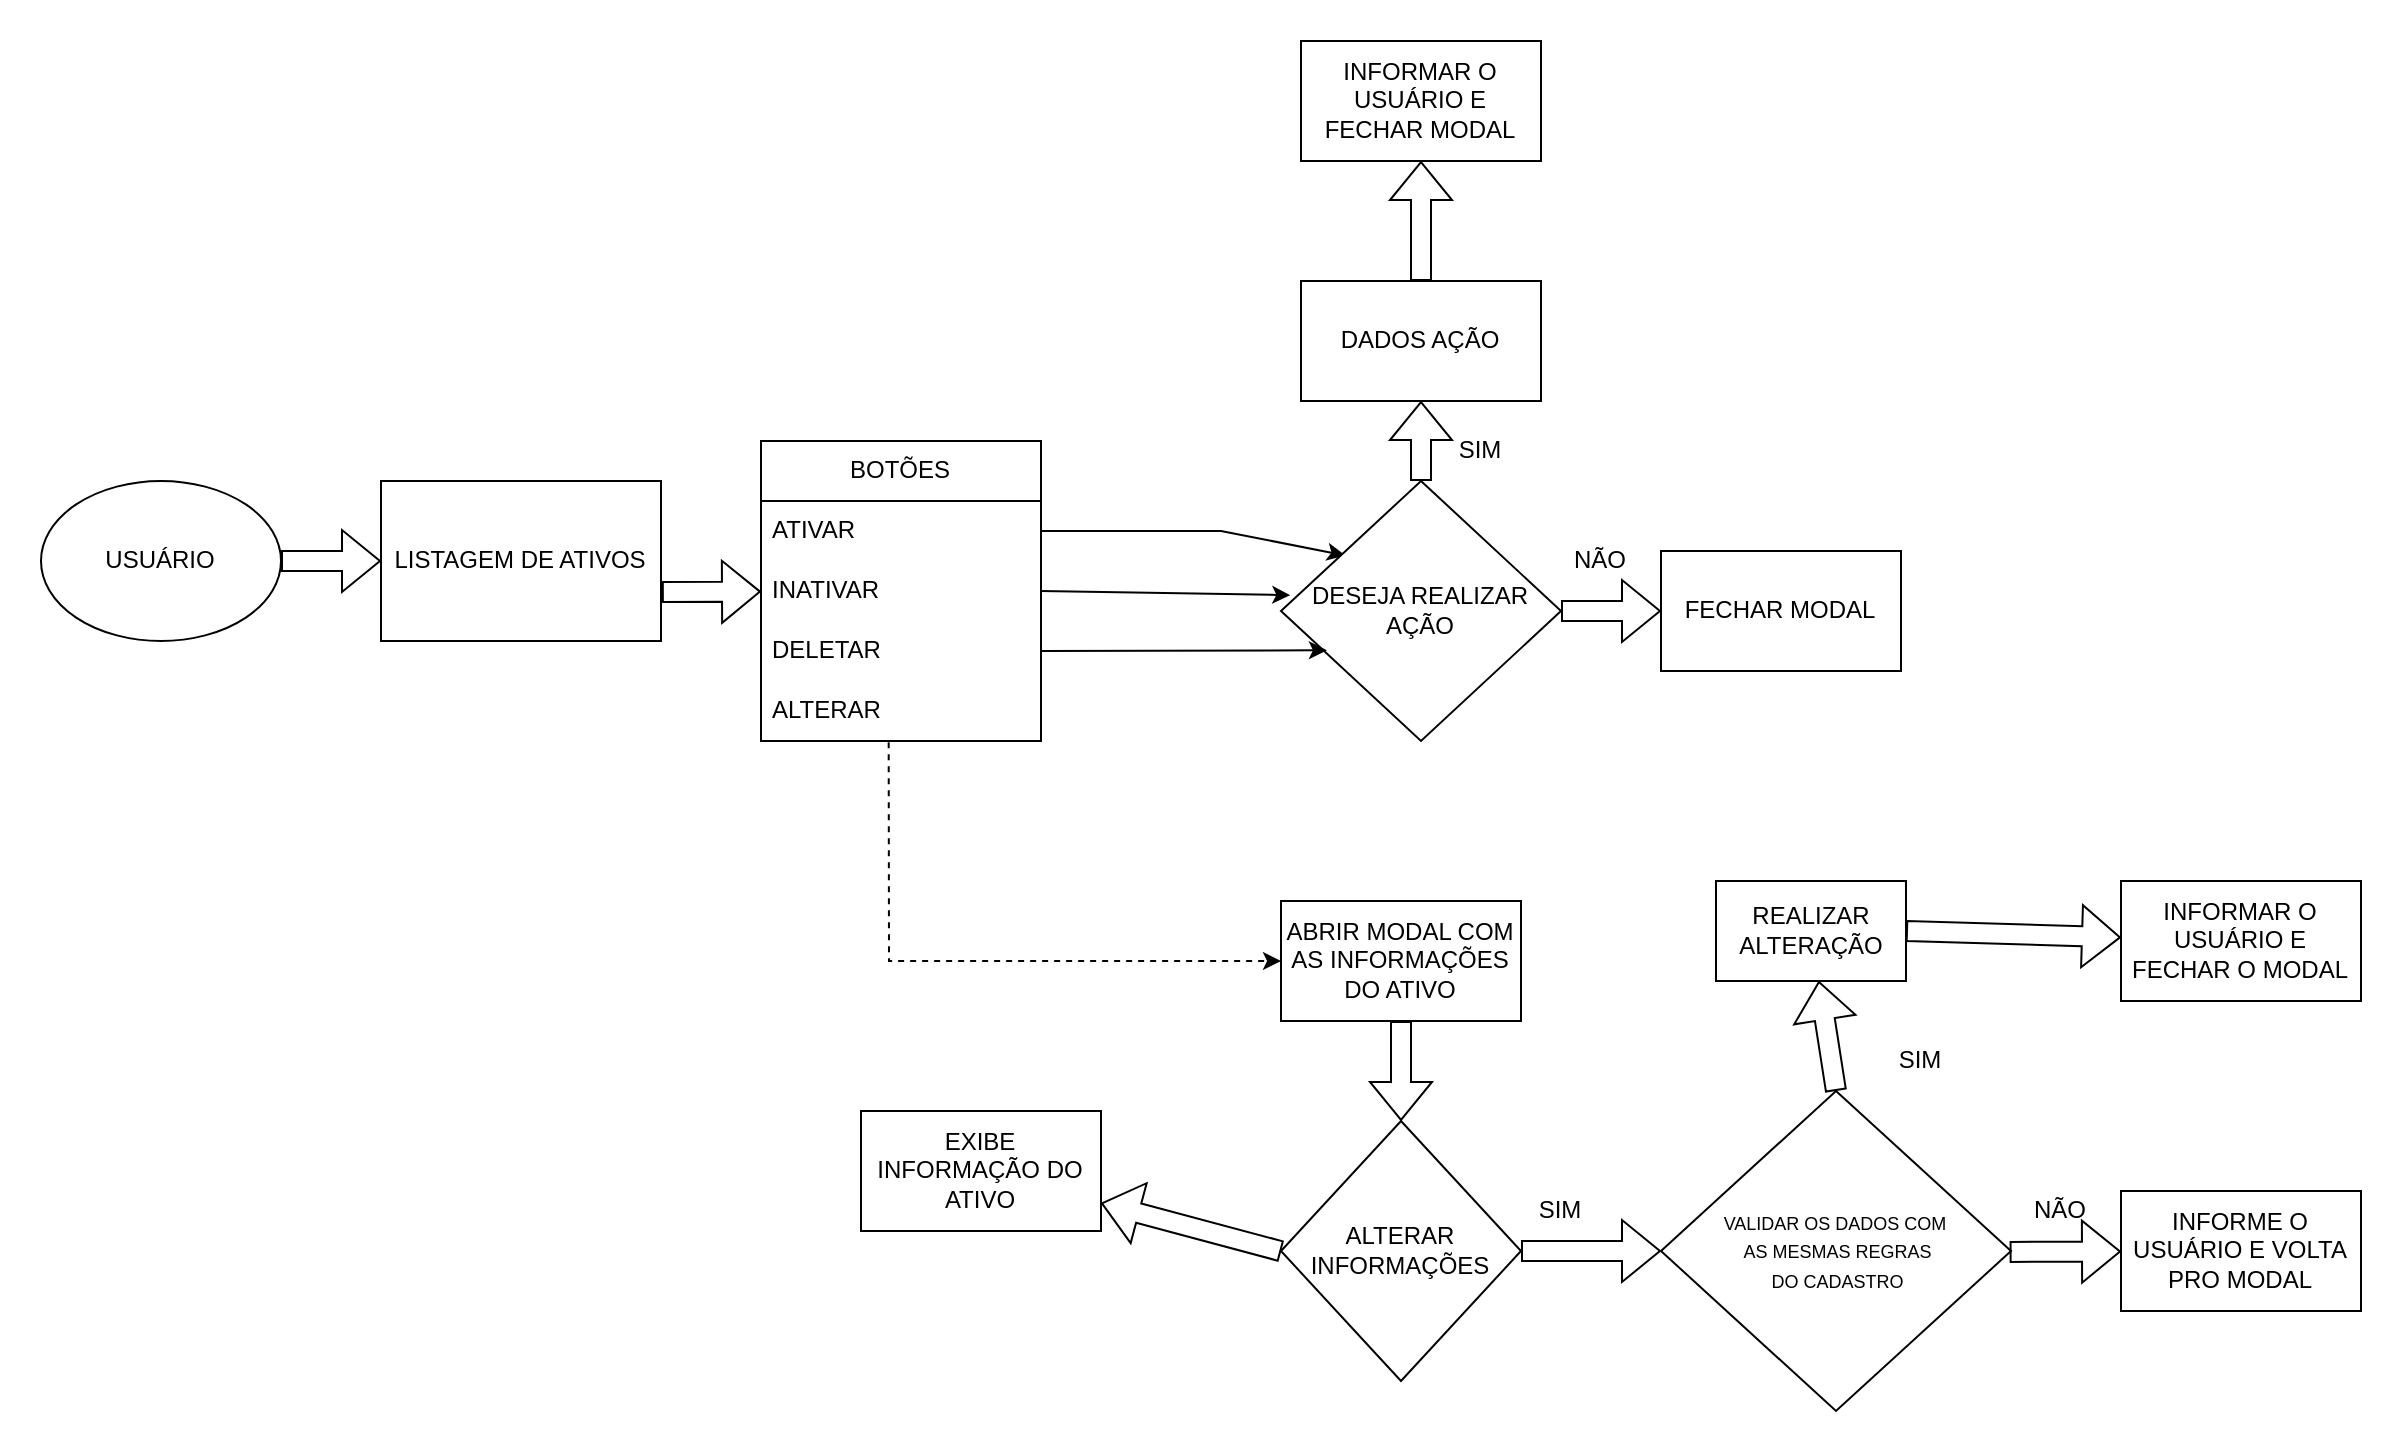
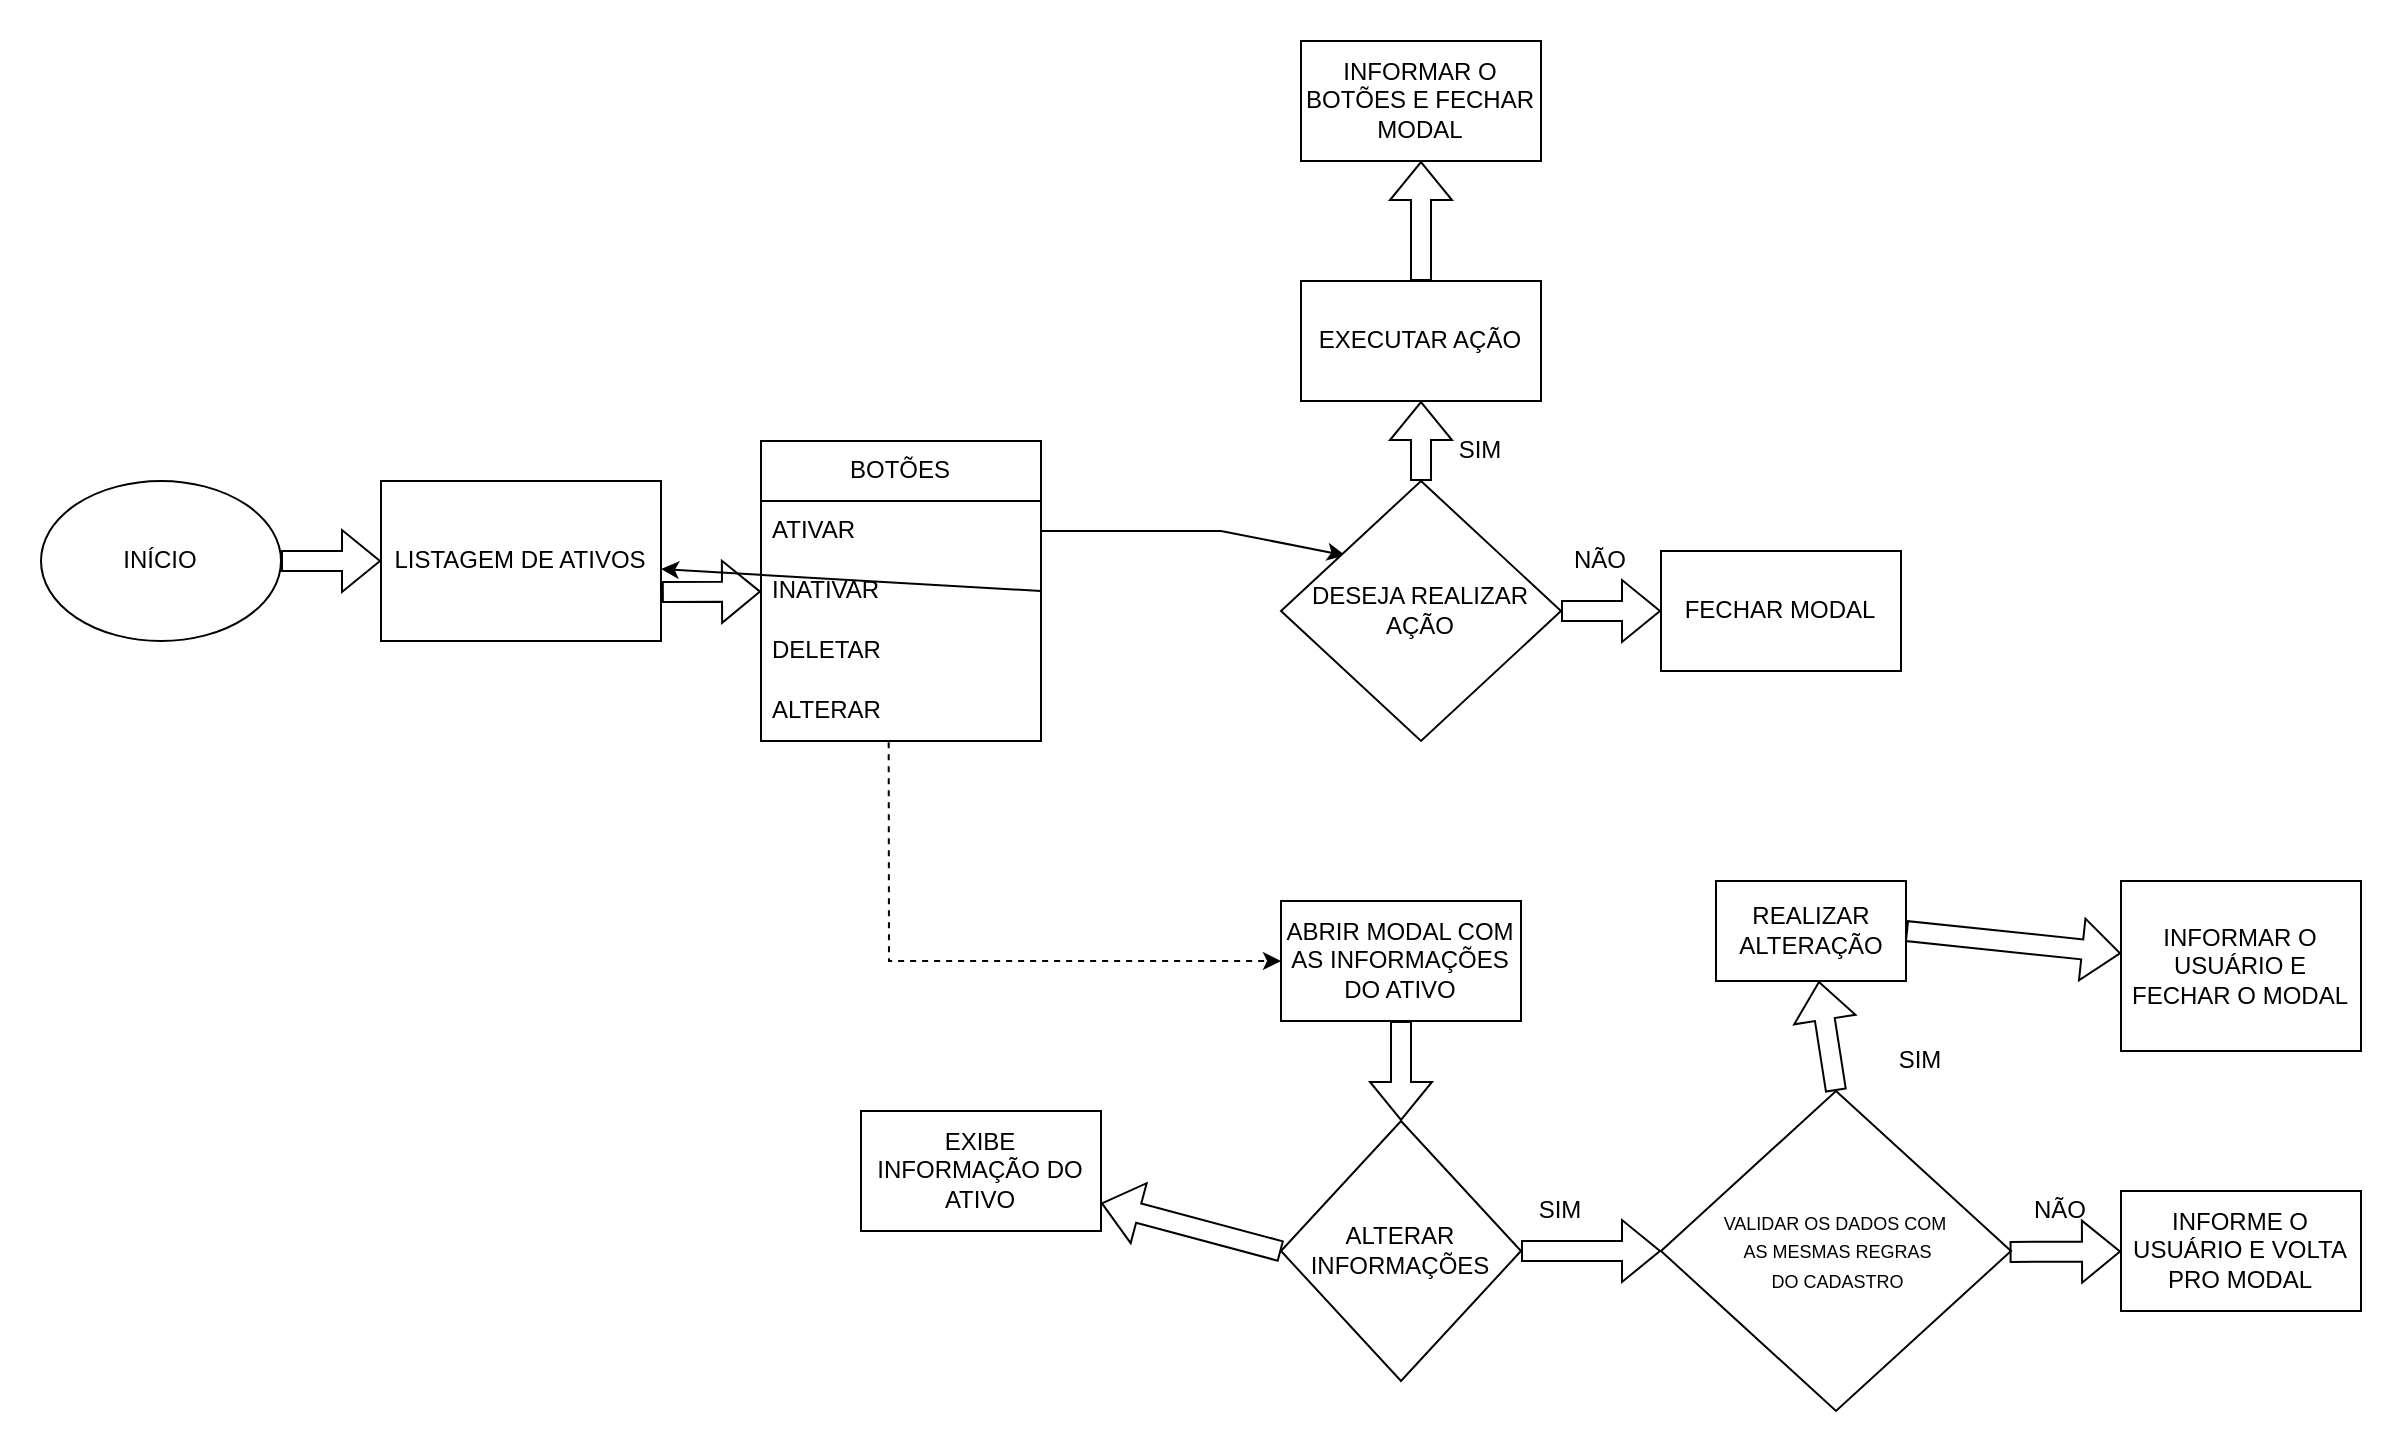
(1421, 101) -> (1421, 101)
(1421, 341) -> (1421, 341)
(161, 561) -> (161, 561)
(1160, 593) -> (891, 582)
(1179, 651) -> none
(2241, 941) -> (2241, 966)
